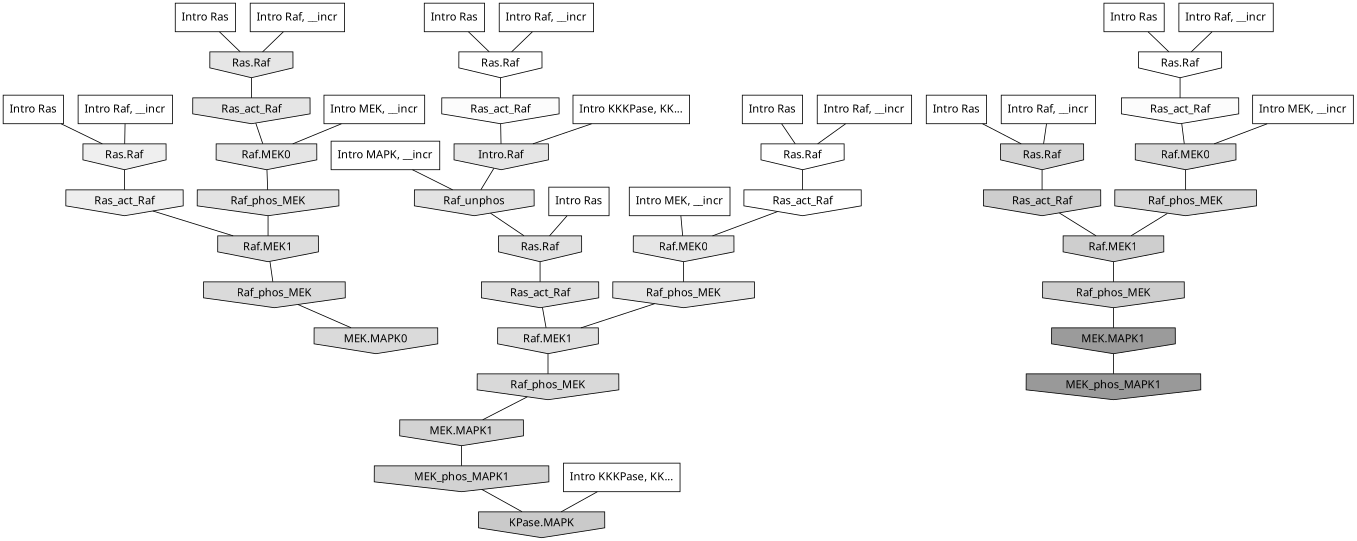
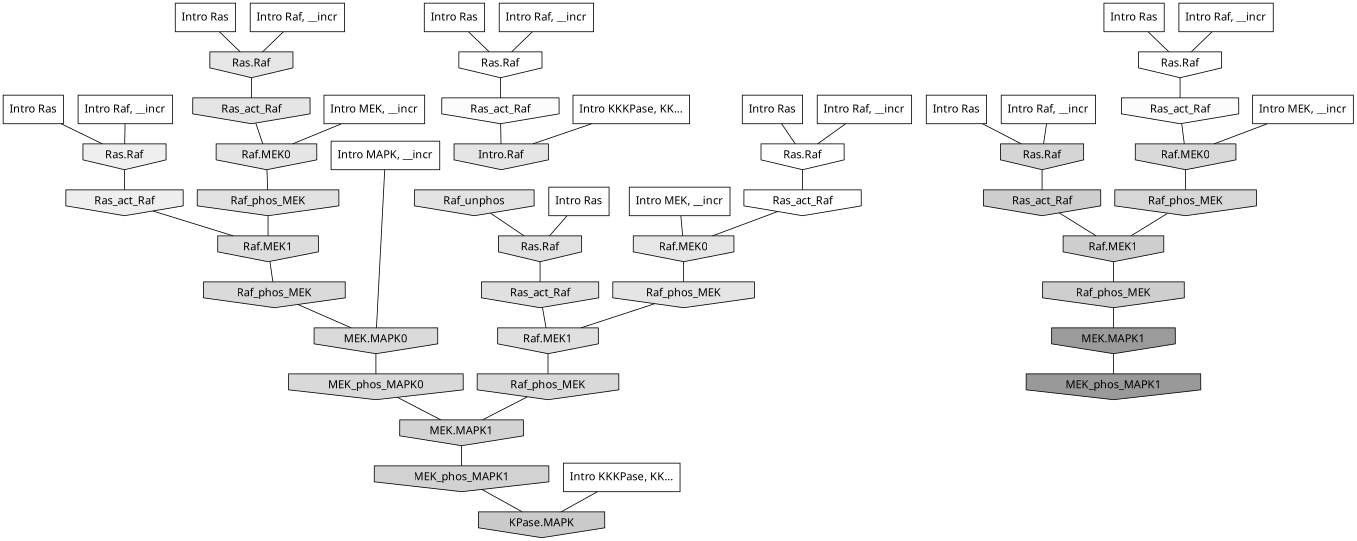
(487, 179) -> none
(433, 180) -> (381, 249)
none -> (376, 385)
